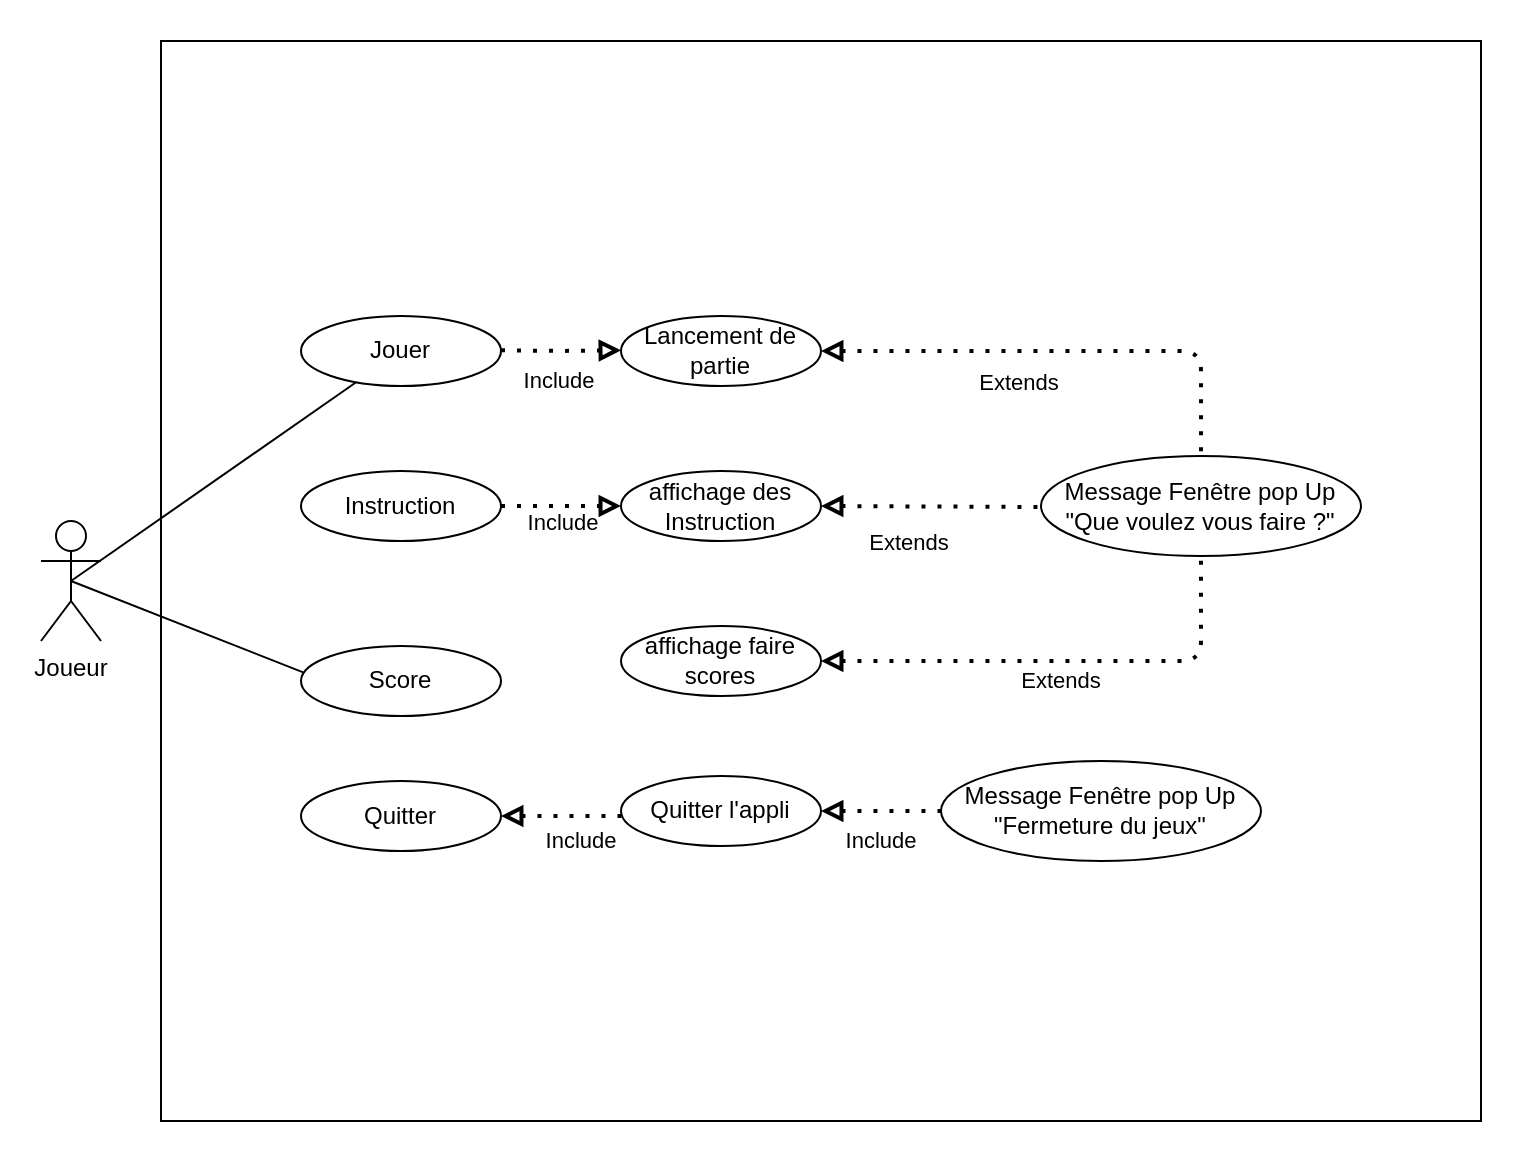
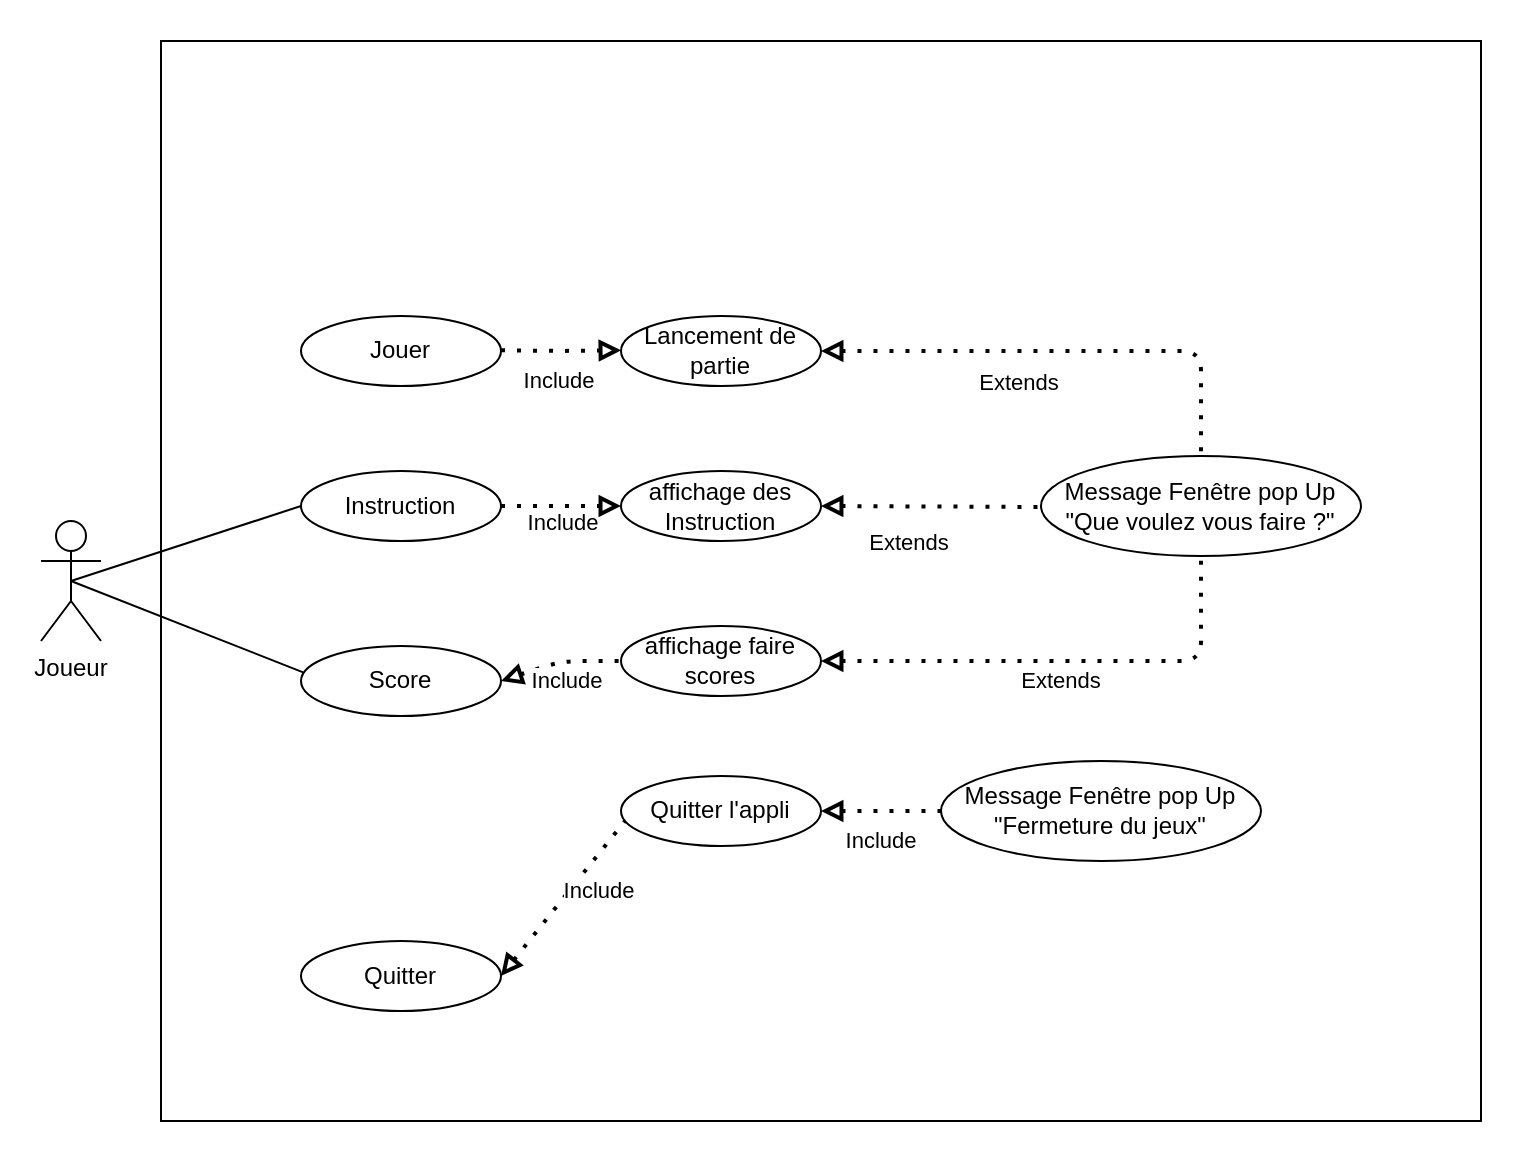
(229, 471) -> (198, 540)
none -> (569, 662)
(401, 816) -> (401, 976)
